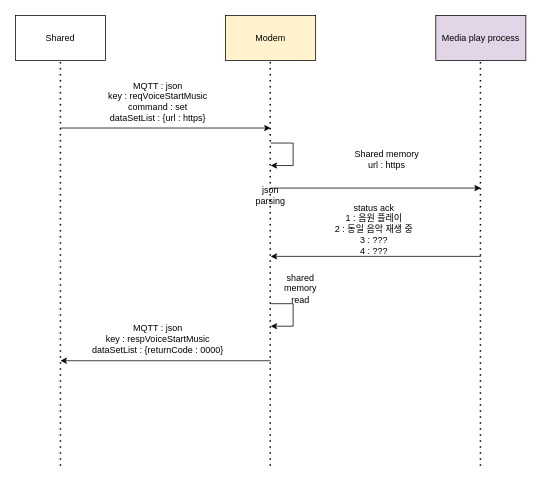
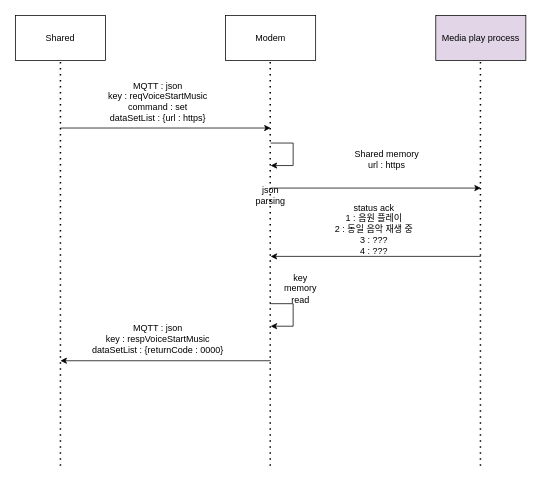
(270, 38) -> (270, 38)
(300, 288) -> (300, 288)
